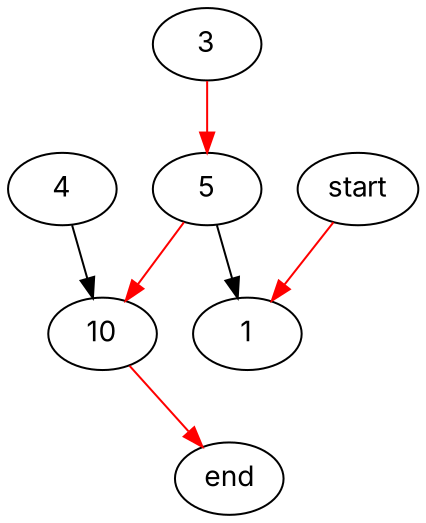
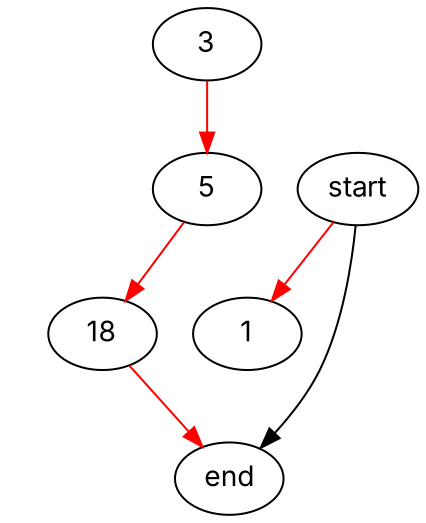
(62, 189) -> none
(224, 252) -> none
(103, 334) -> (103, 334)
none -> (333, 337)
